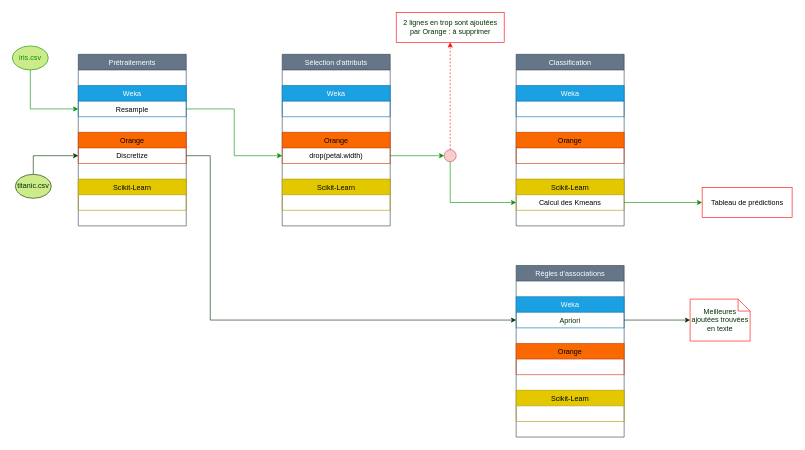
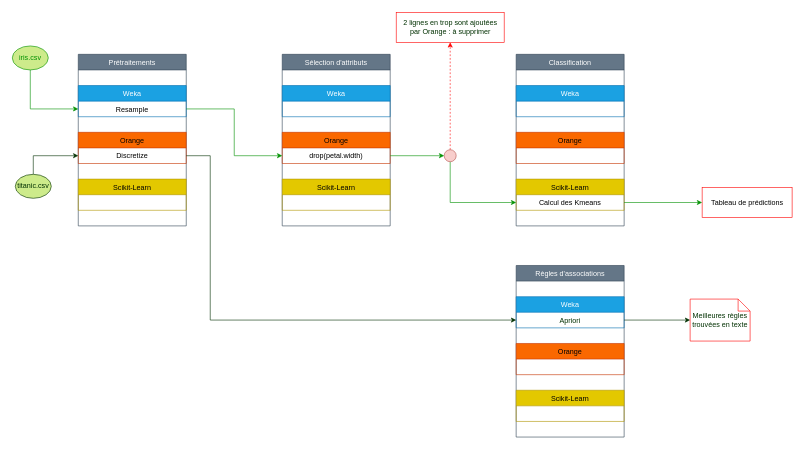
(720, 320) -> (720, 320)
